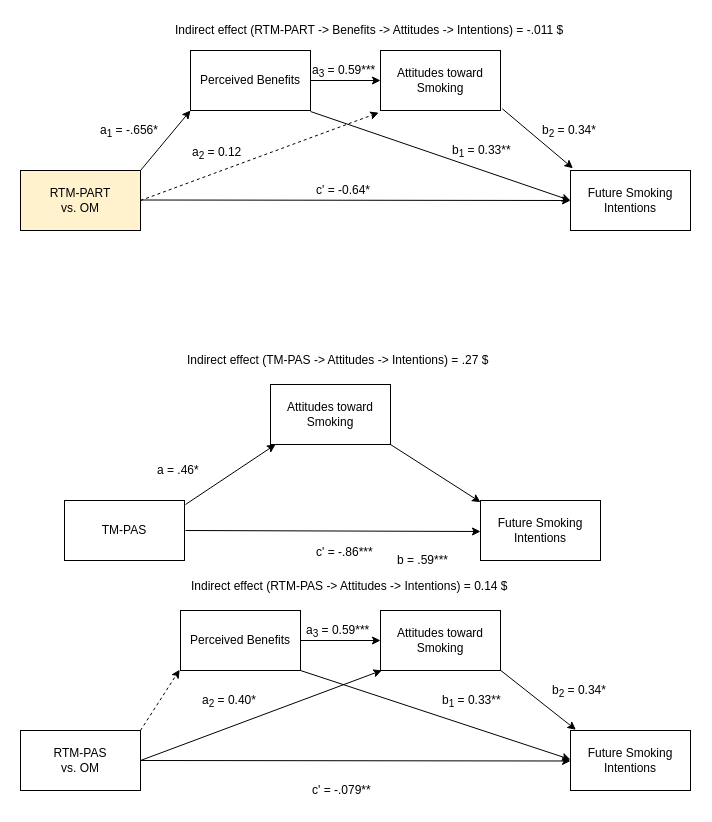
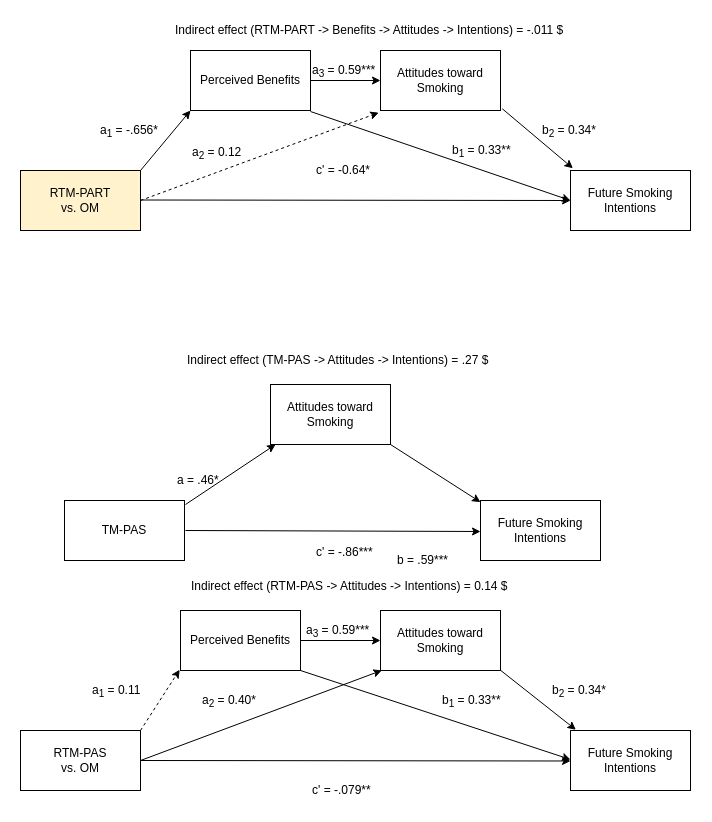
(350, 191) -> (350, 171)
(186, 471) -> (206, 481)
none -> (121, 691)
